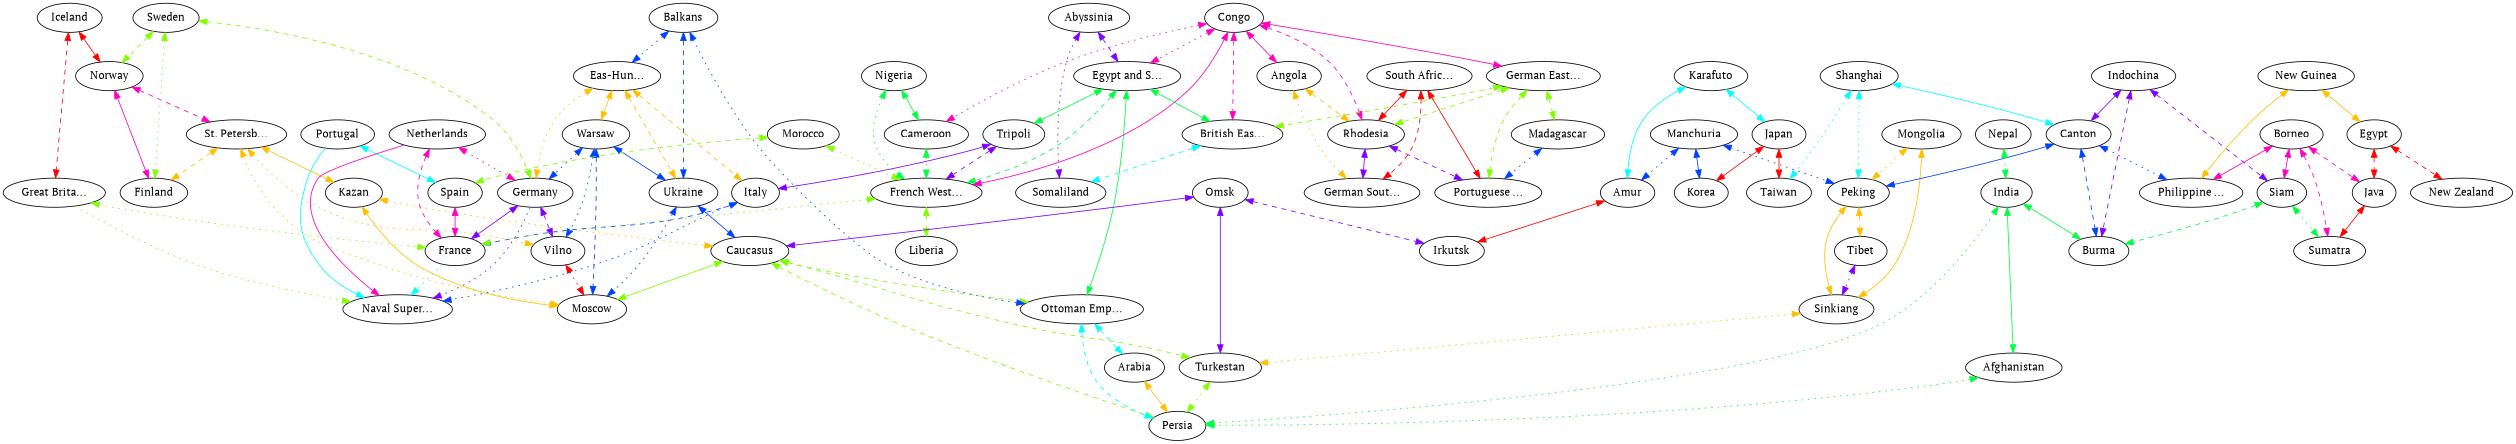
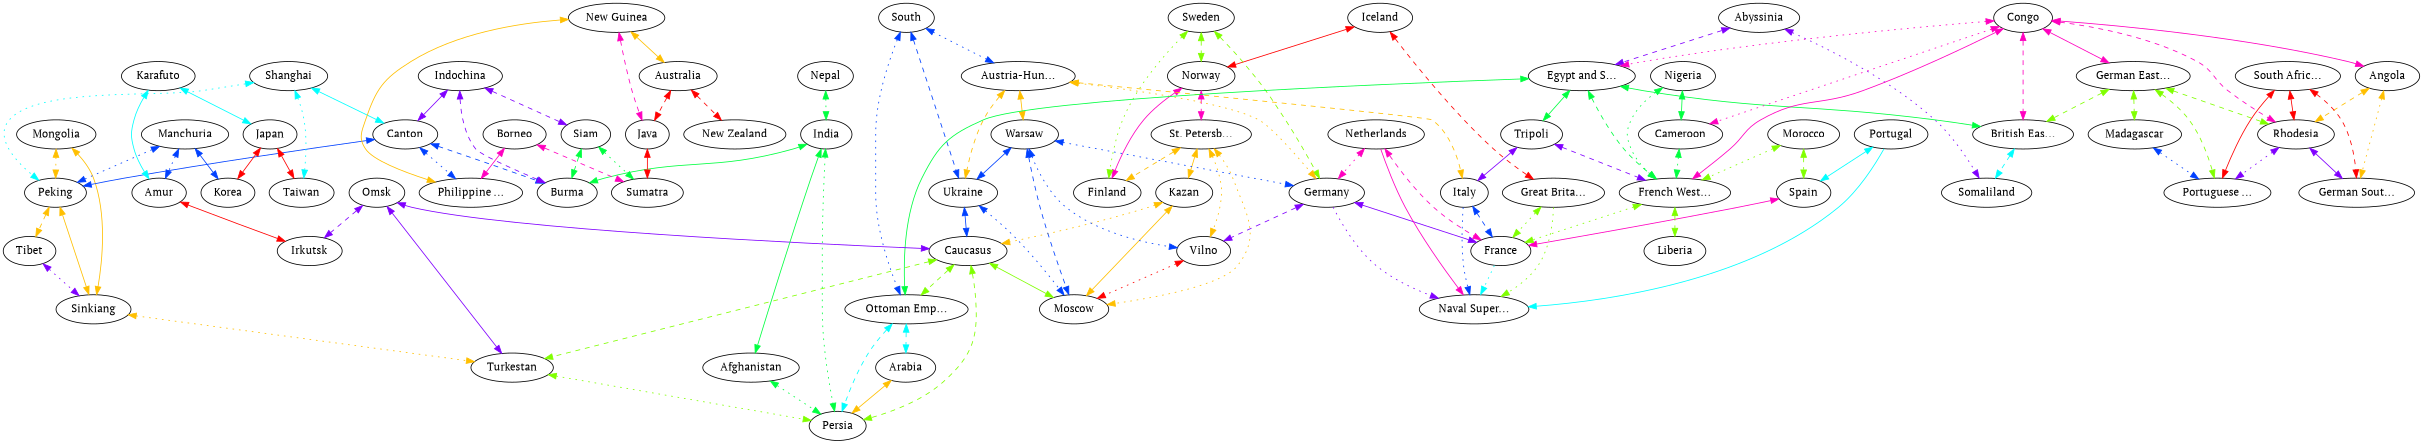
(683, 18) -> (906, 18)
(617, 76) -> (1018, 76)
(2374, 134) -> (678, 76)
(1426, 163) -> (2257, 163)
(2287, 164) -> none
(2334, 164) -> (628, 77)
